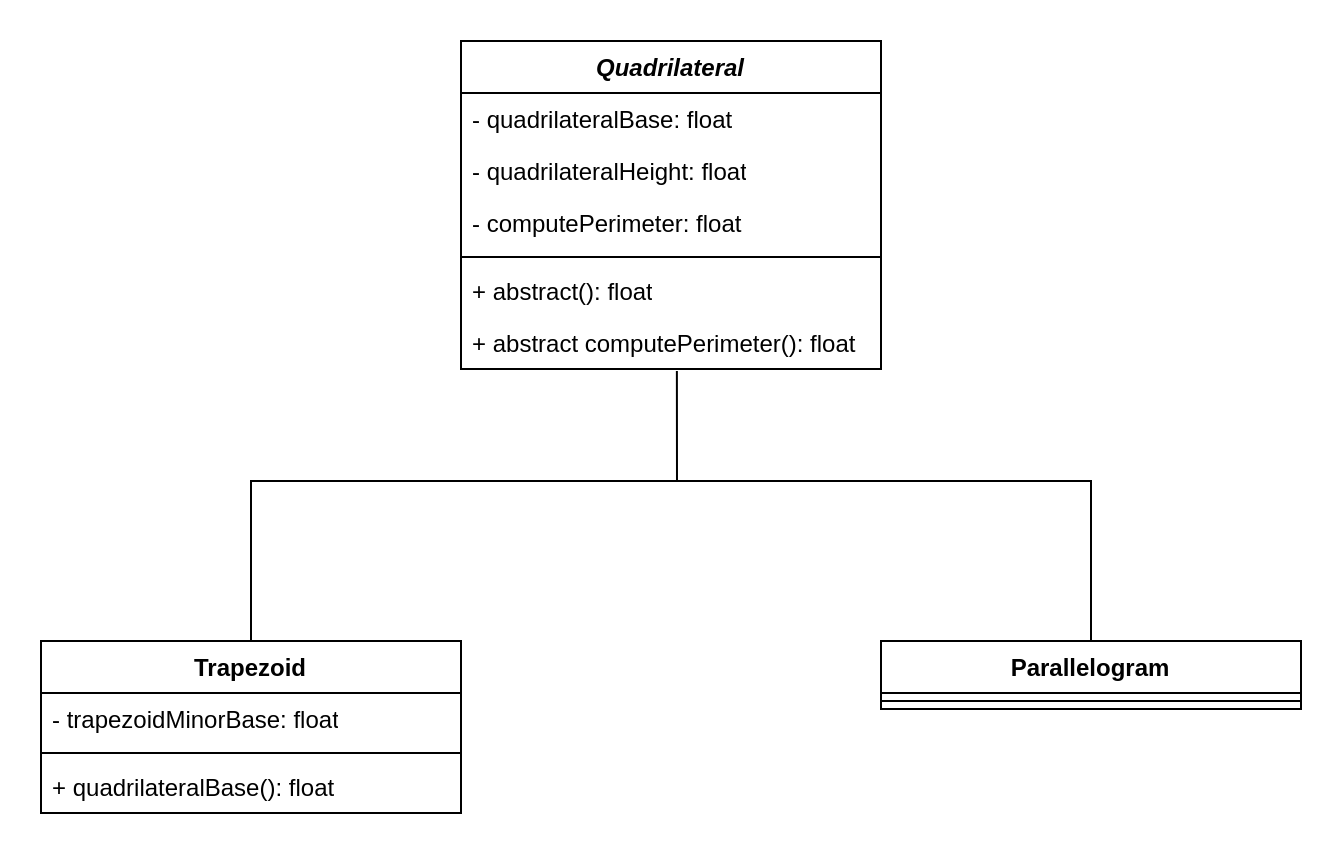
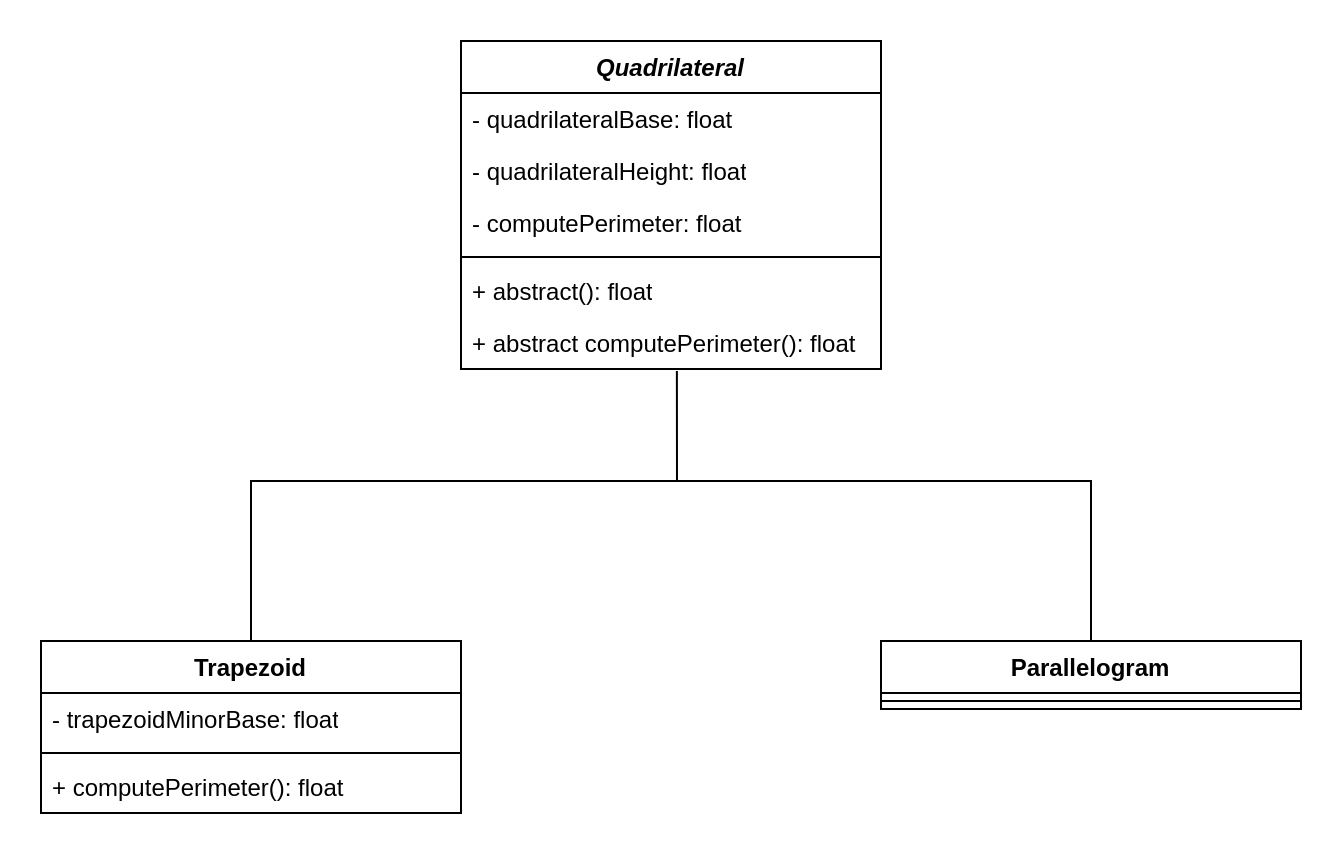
(219, 789) -> (219, 789)
